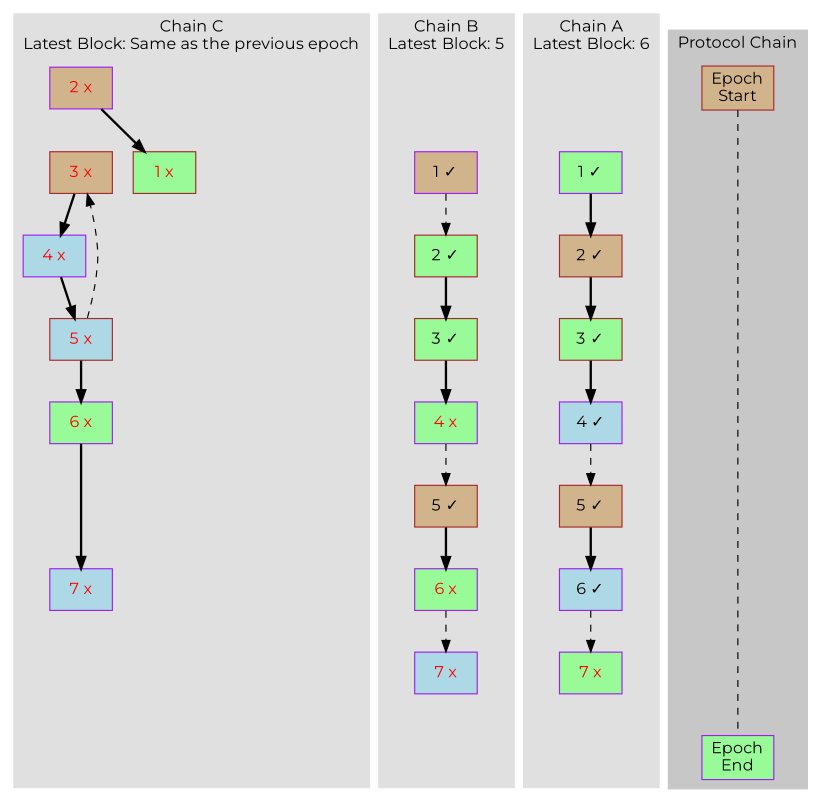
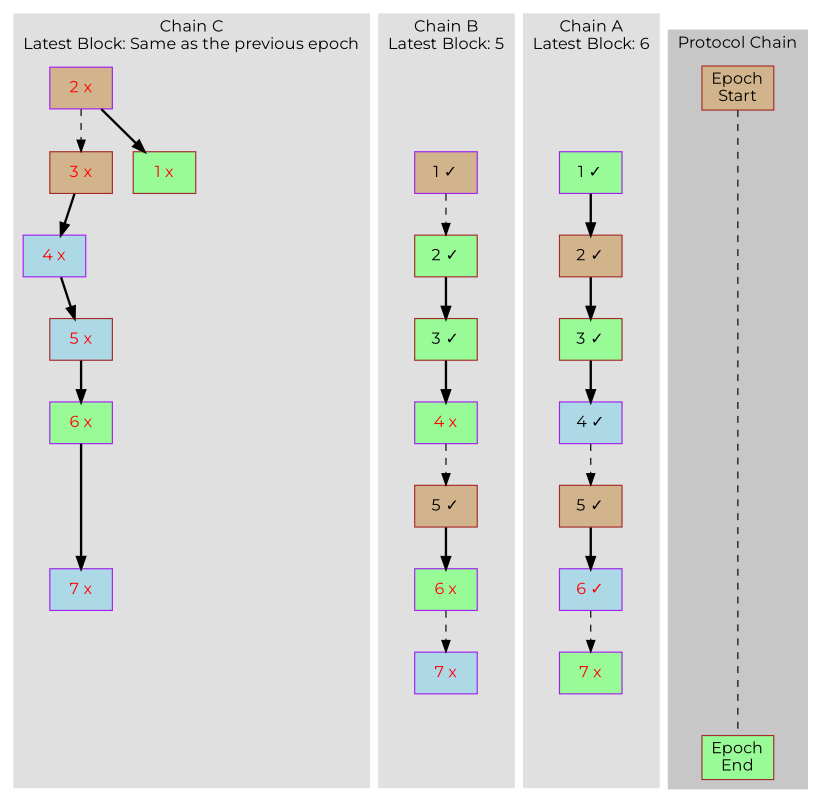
(98, 262) -> (81, 125)
(591, 590) -> (591, 590)
(738, 758) -> (738, 758)
